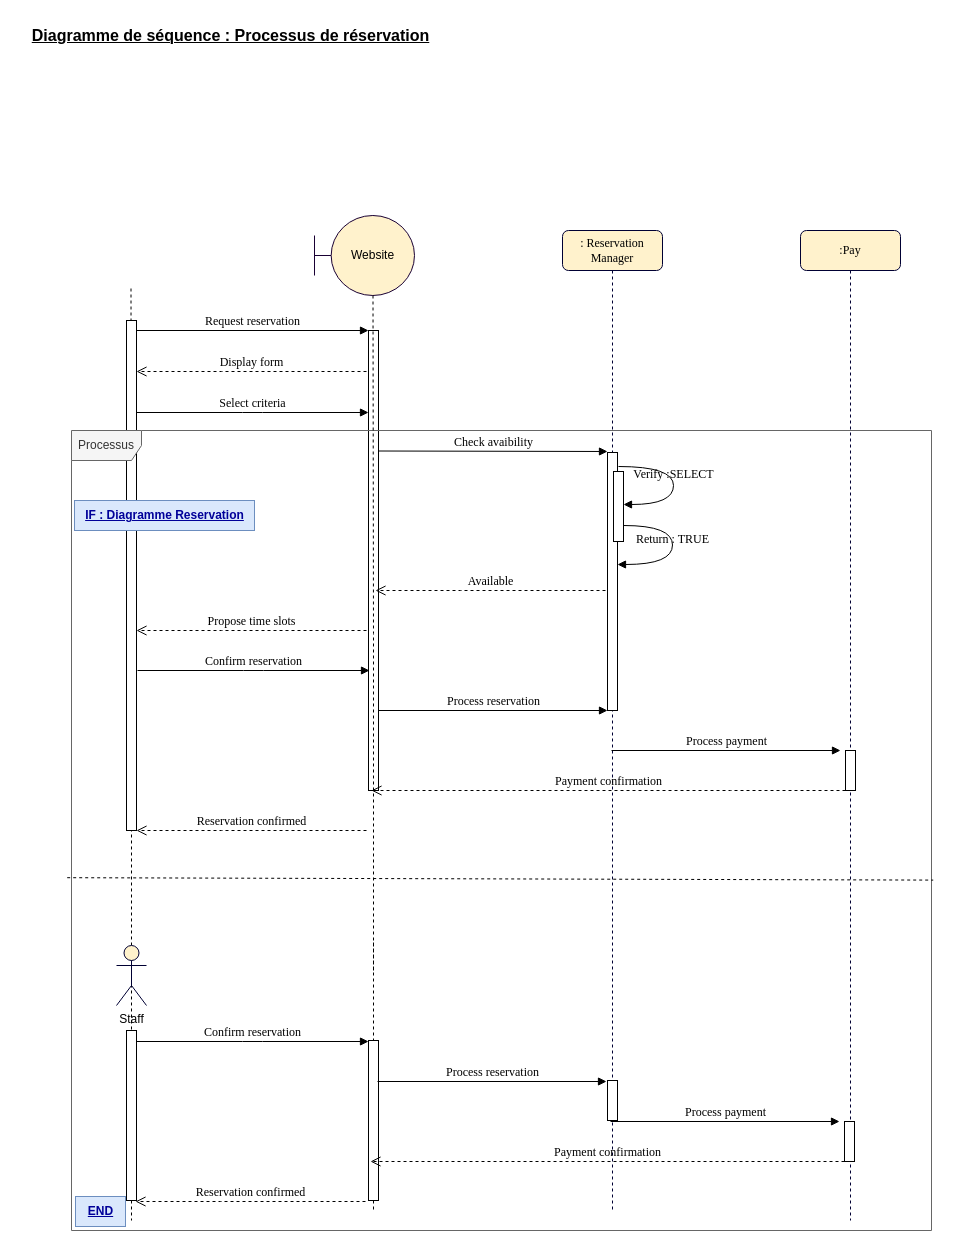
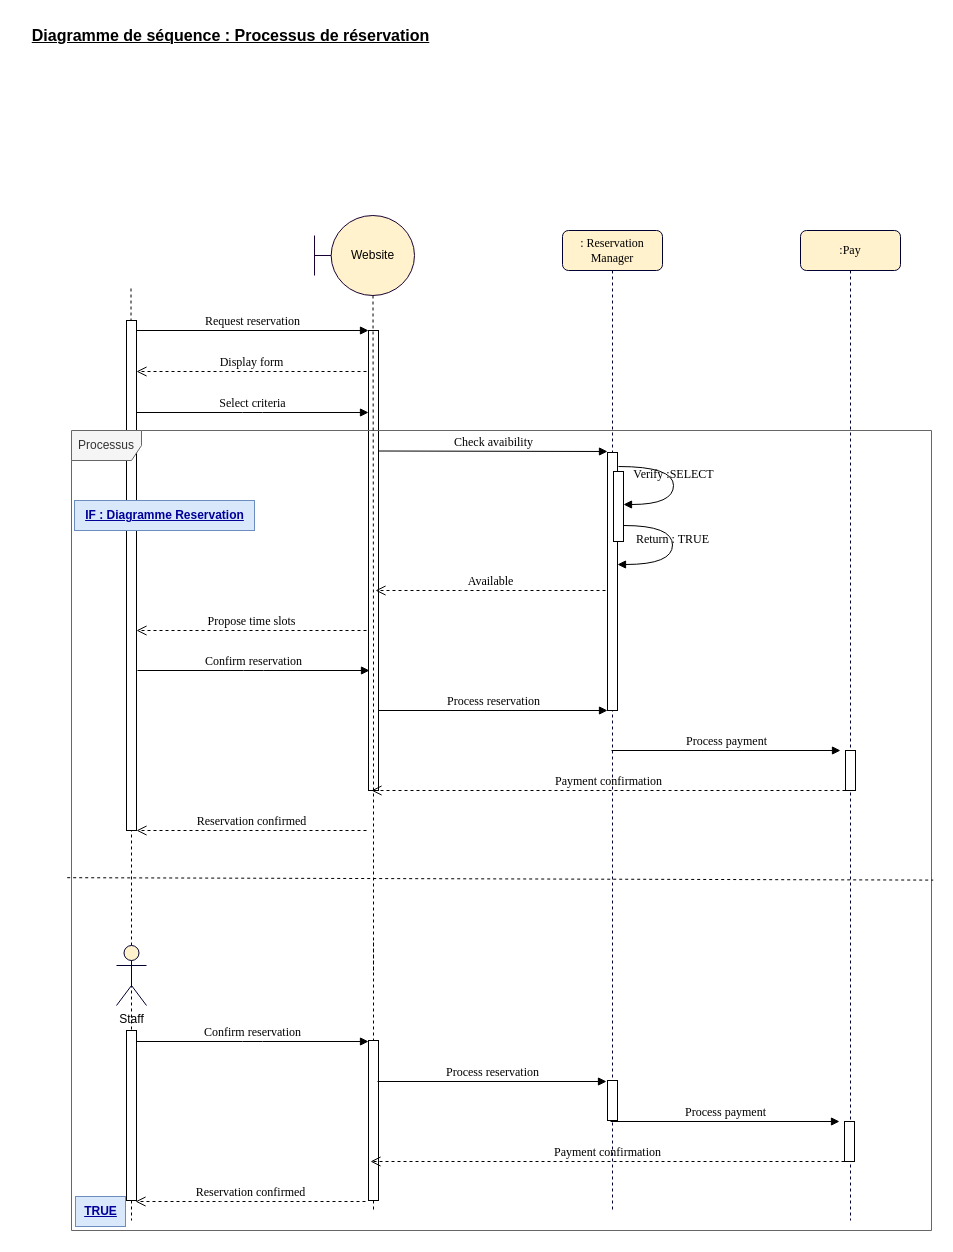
(101, 1212) -> (101, 1212)
